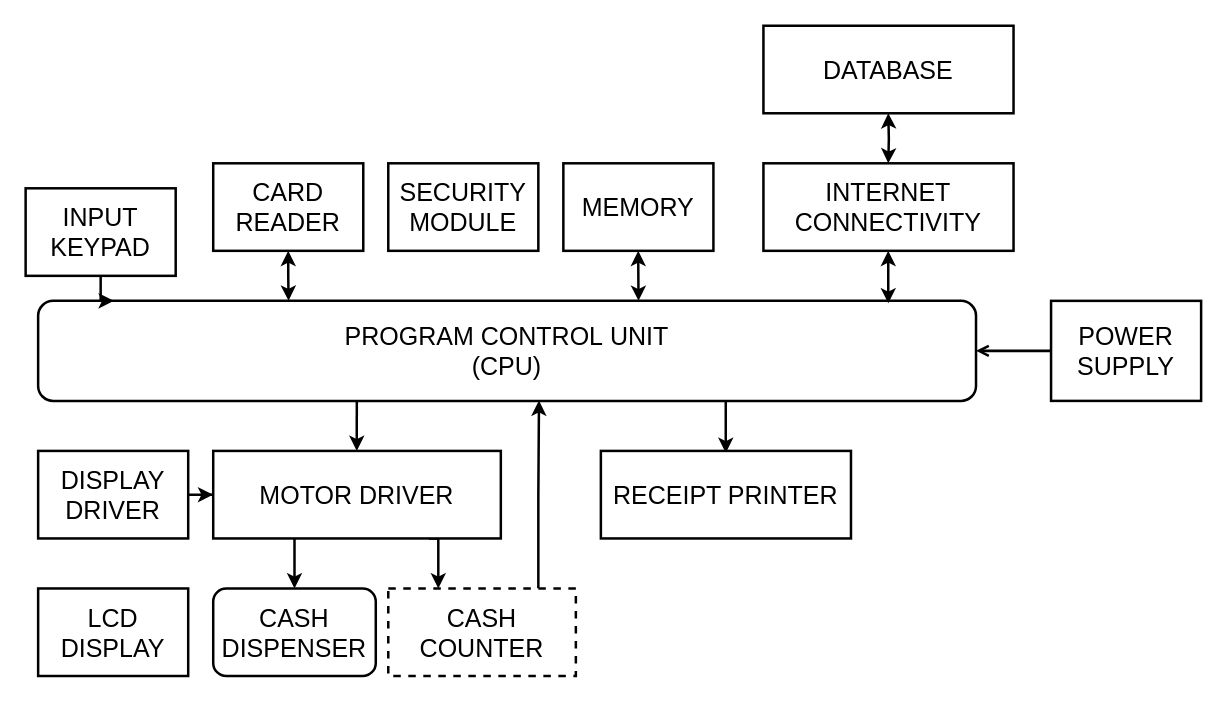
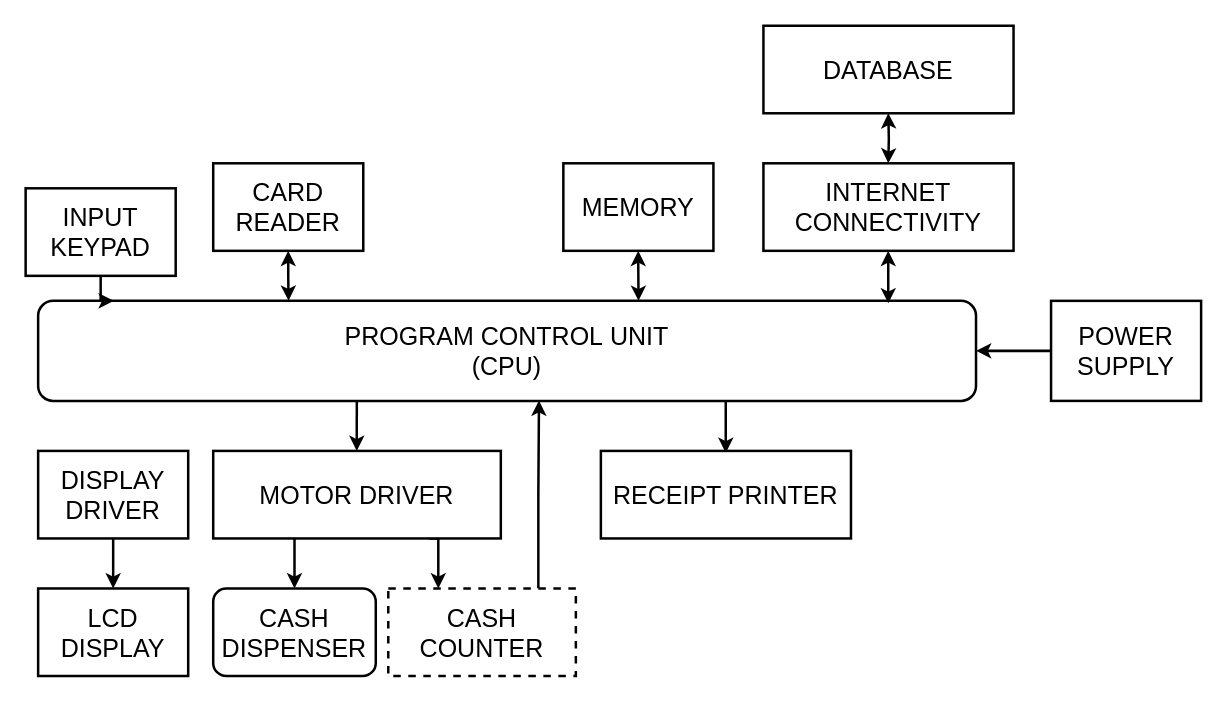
(463, 207) -> none
(987, 351) -> (988, 351)
(206, 494) -> (113, 557)
